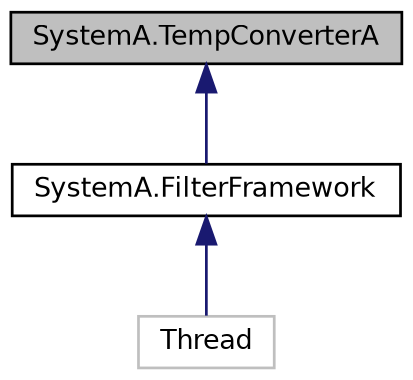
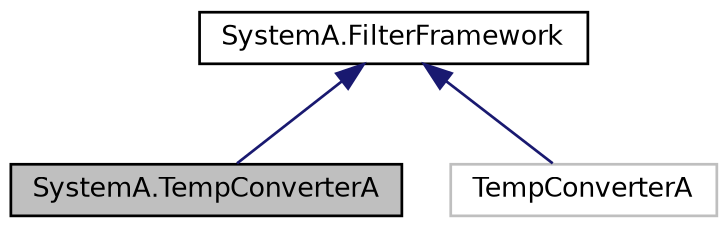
(206, 128) -> (290, 122)
(206, 342) -> (584, 190)
